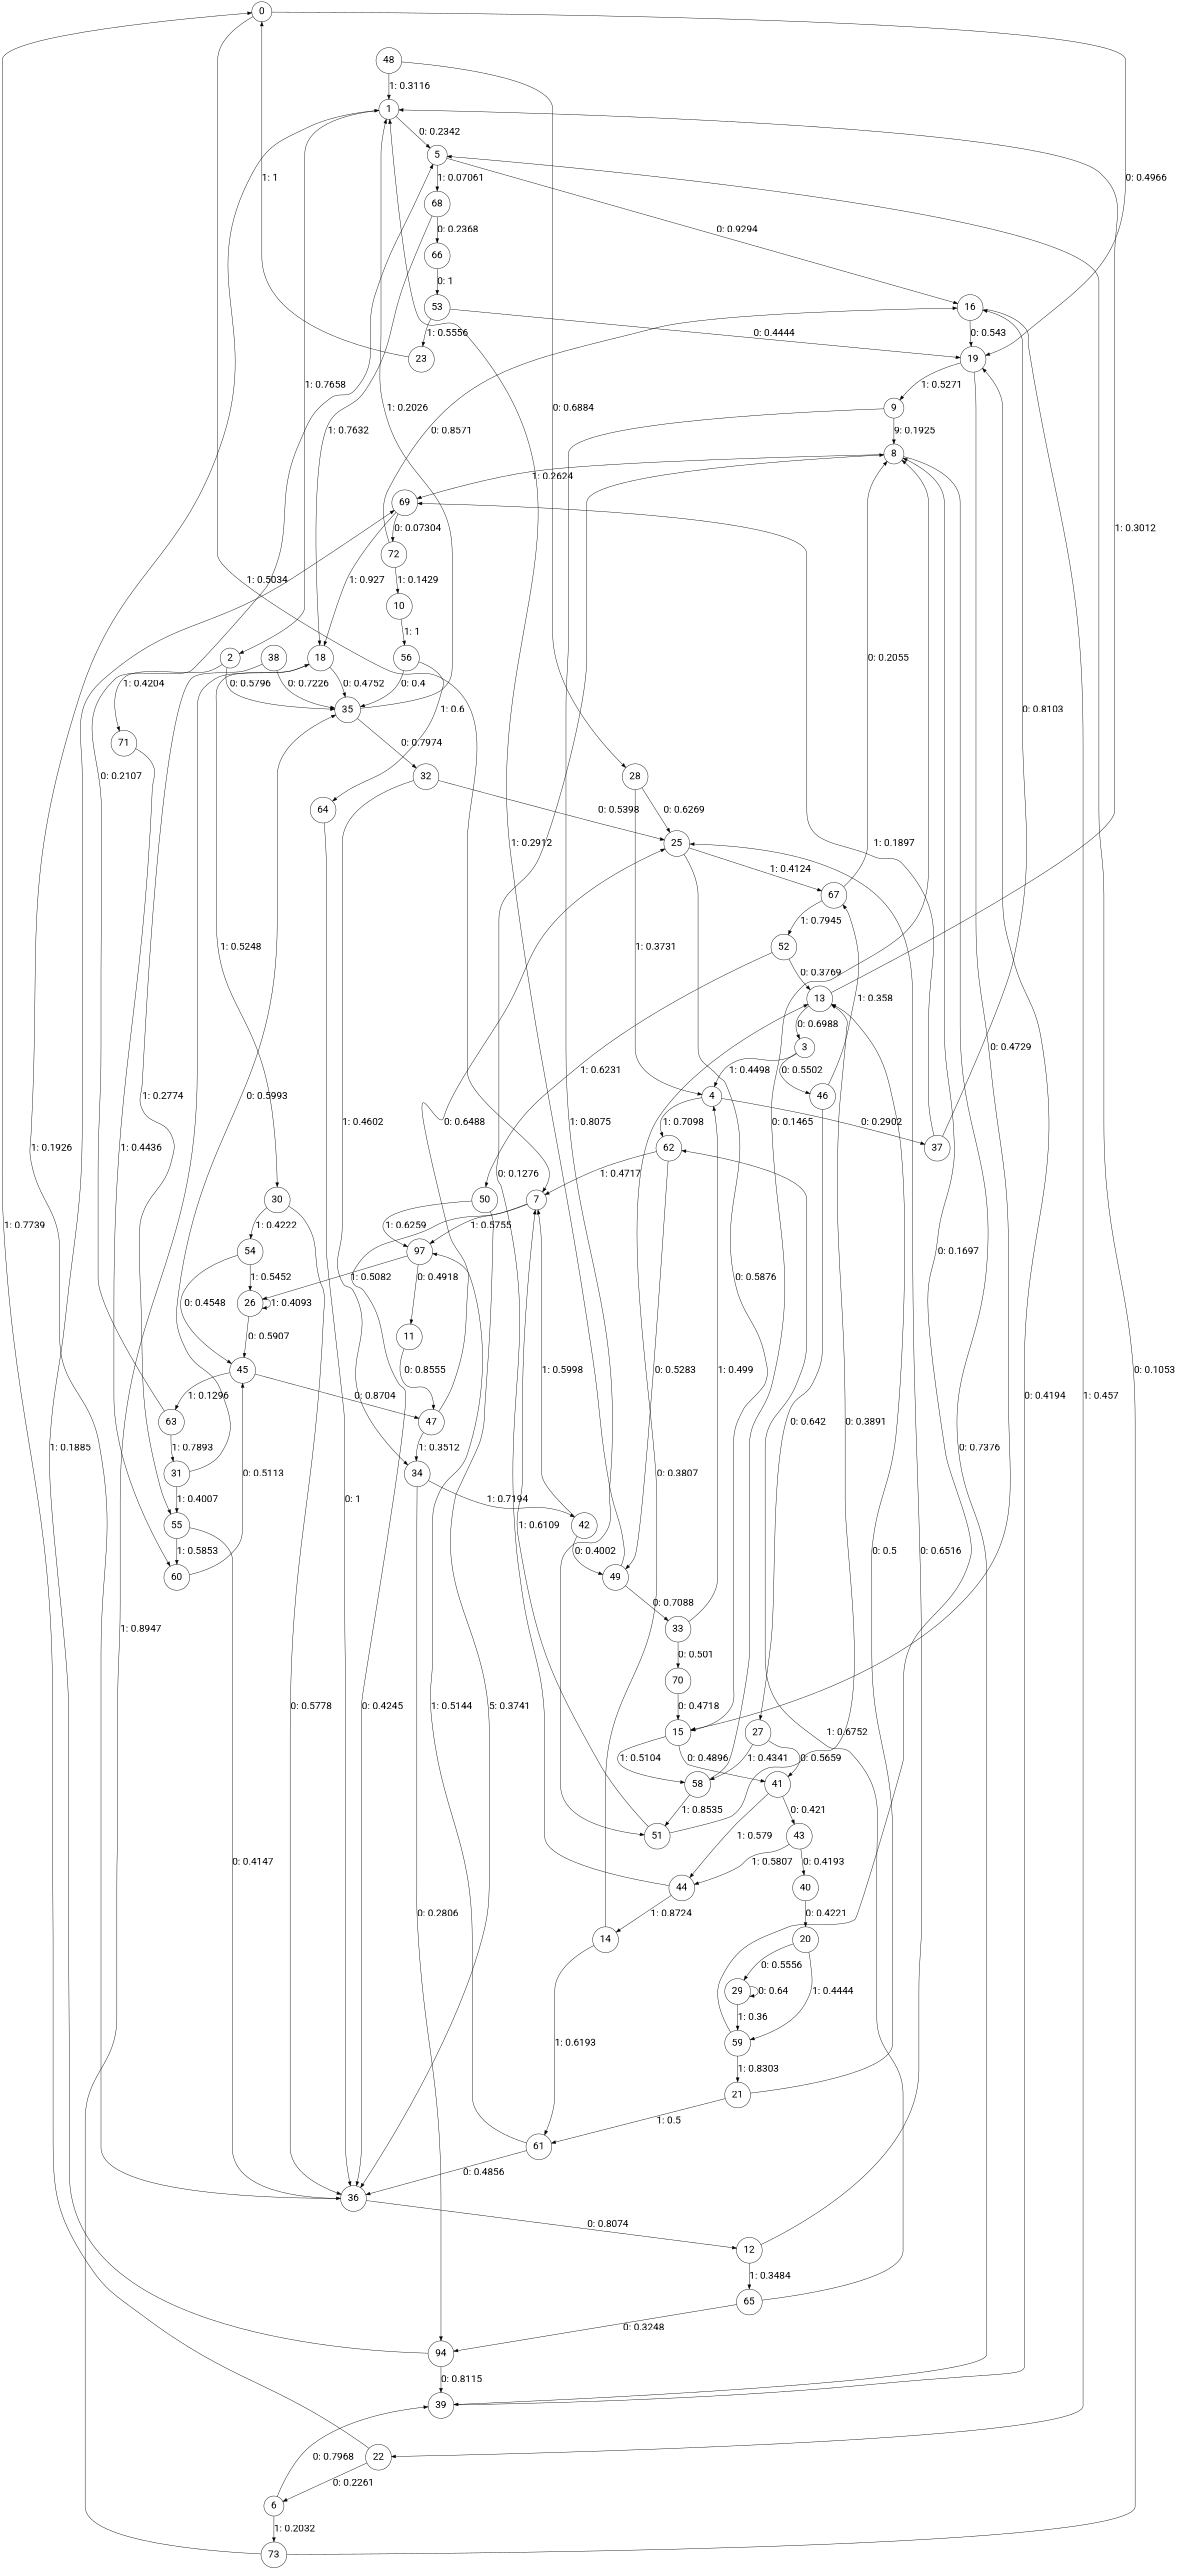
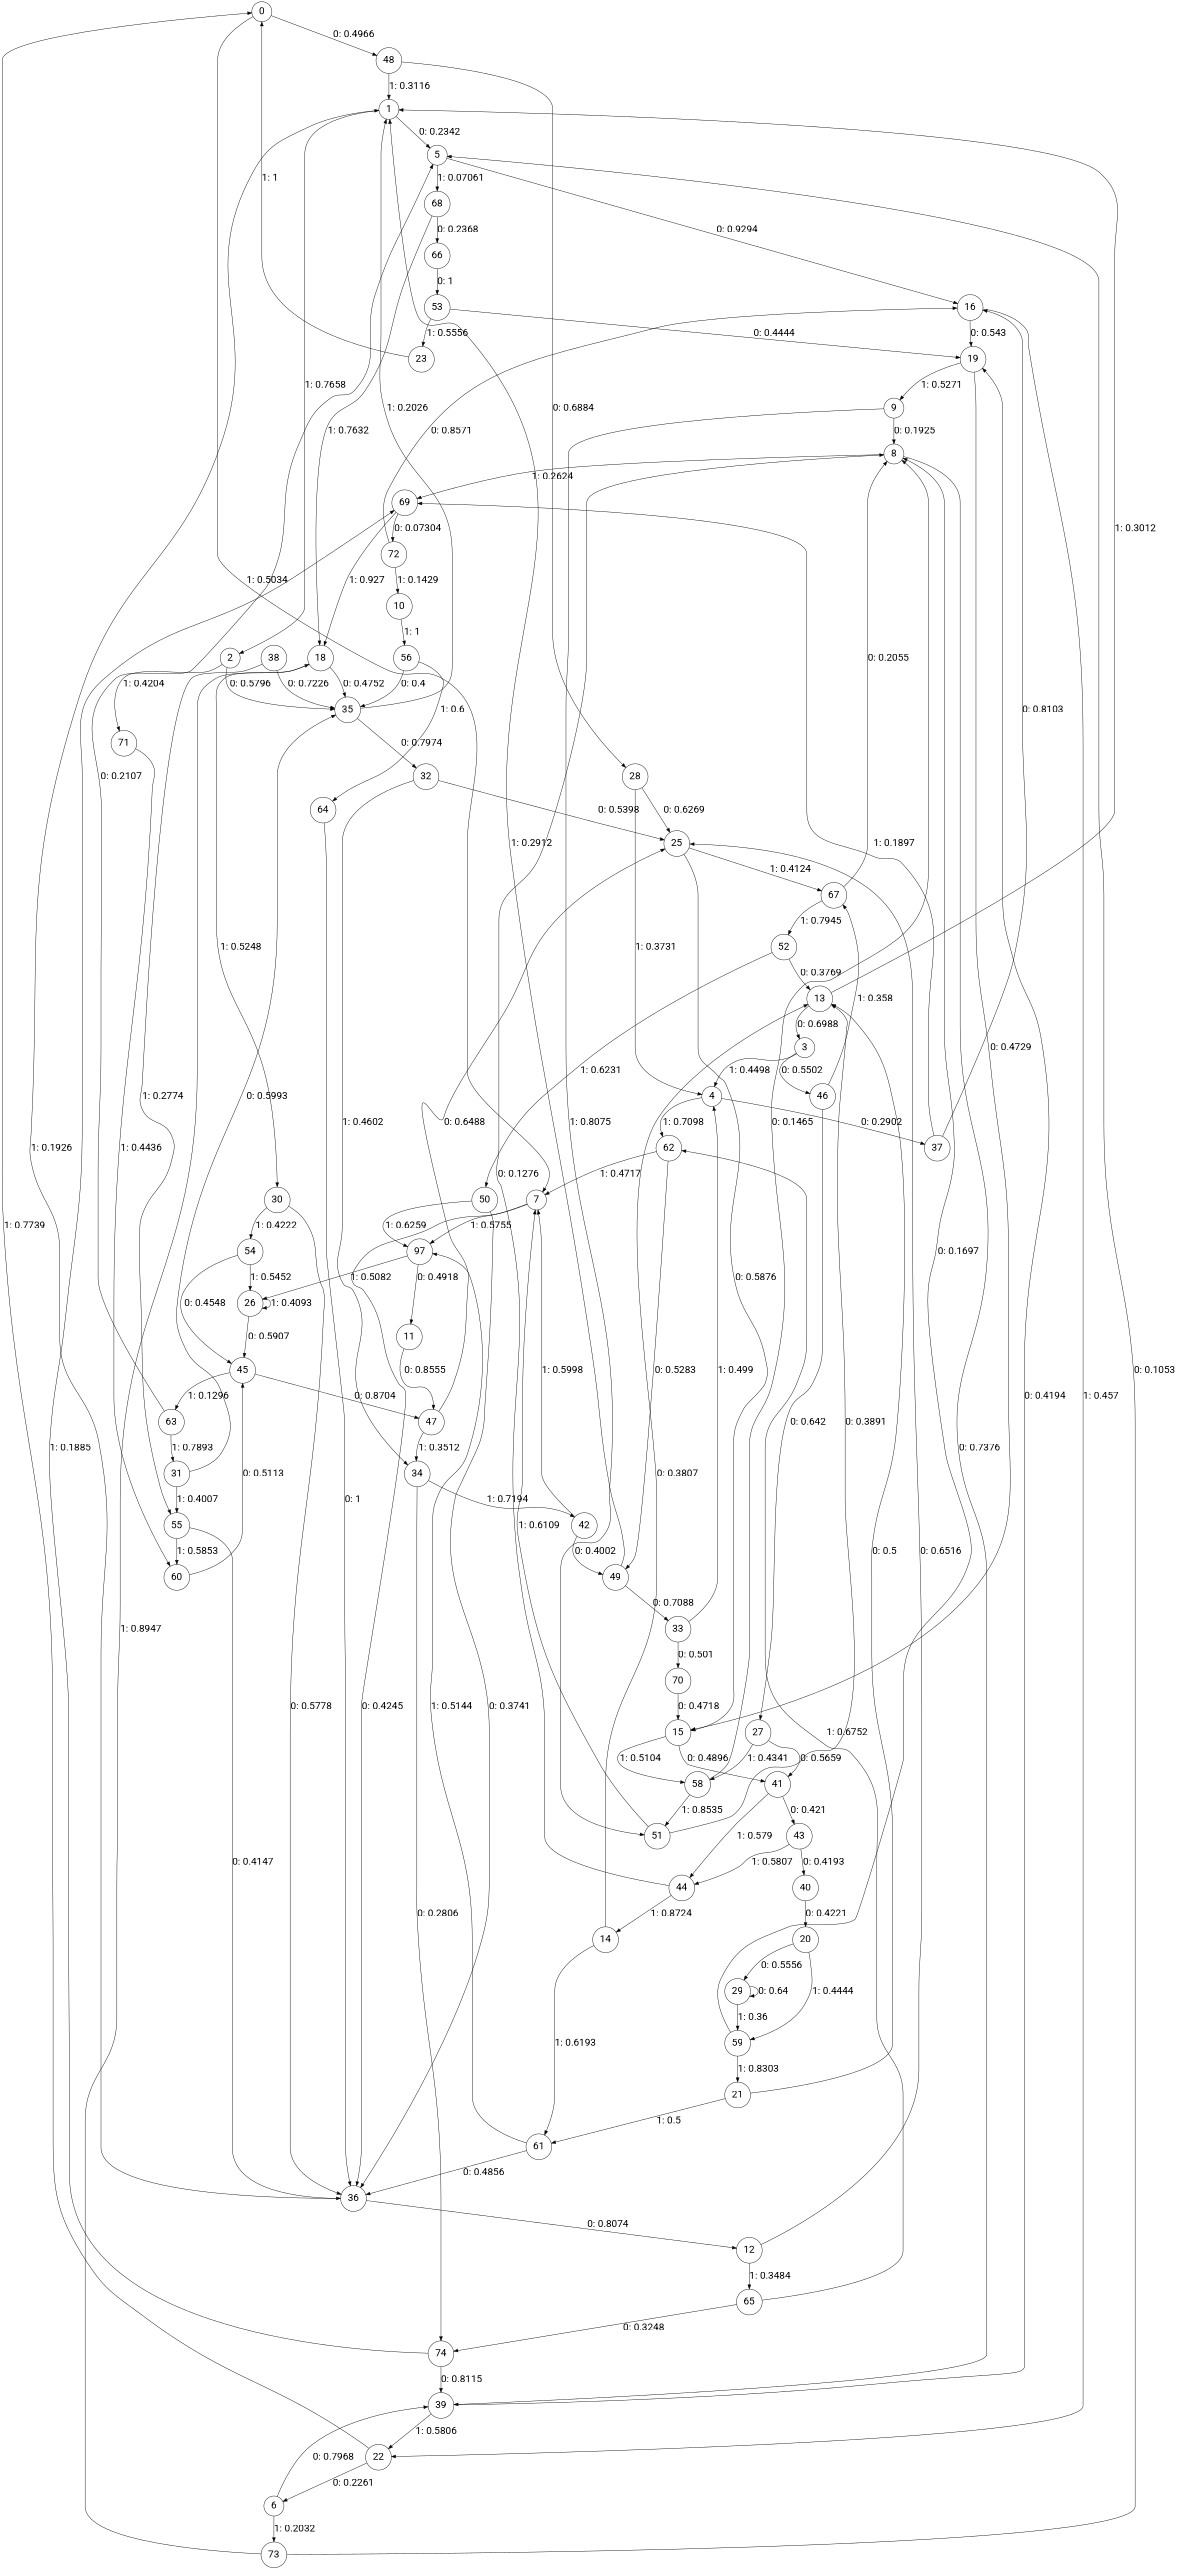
(878, 25) -> (322, 35)
(918, 431) -> (918, 431)
(513, 1707) -> (513, 1707)
(441, 2354) -> (441, 2354)
none -> (411, 2430)
